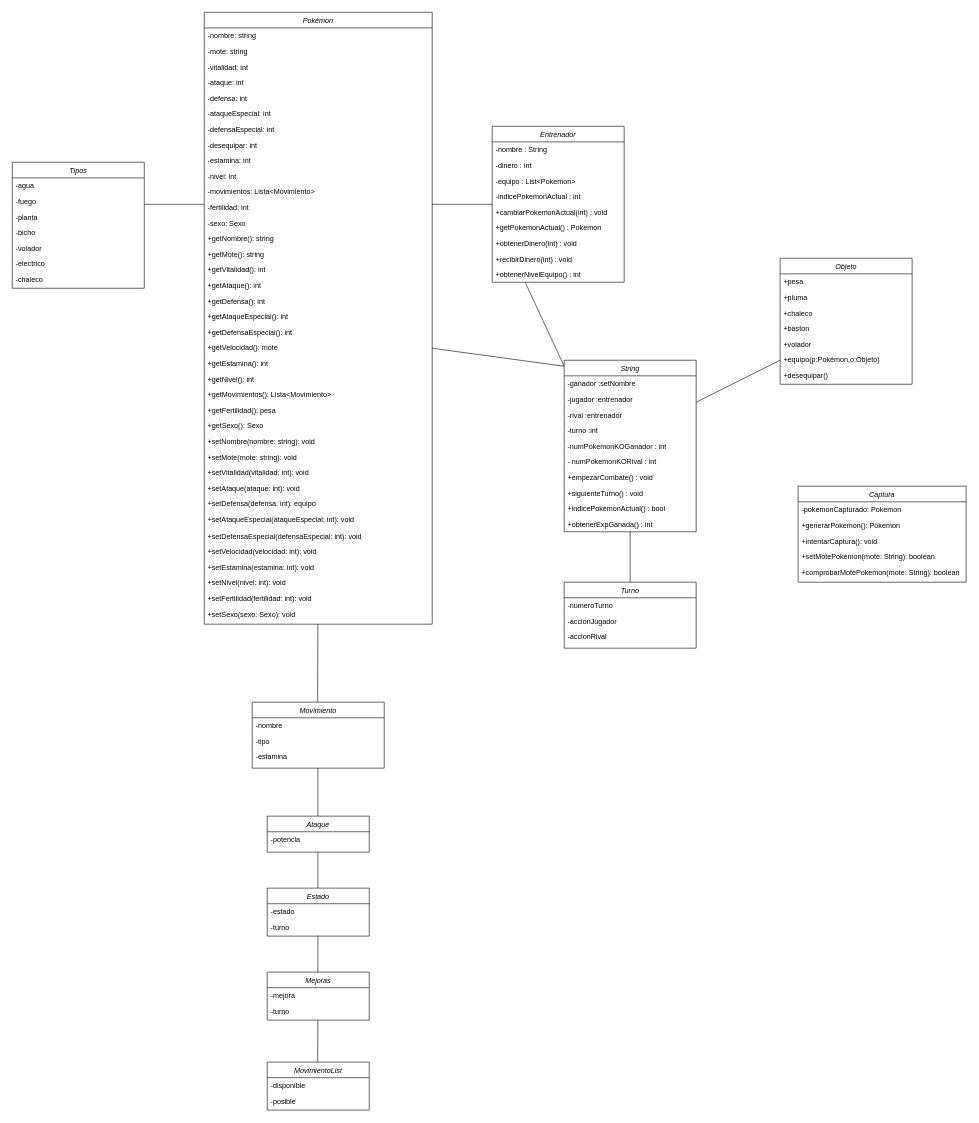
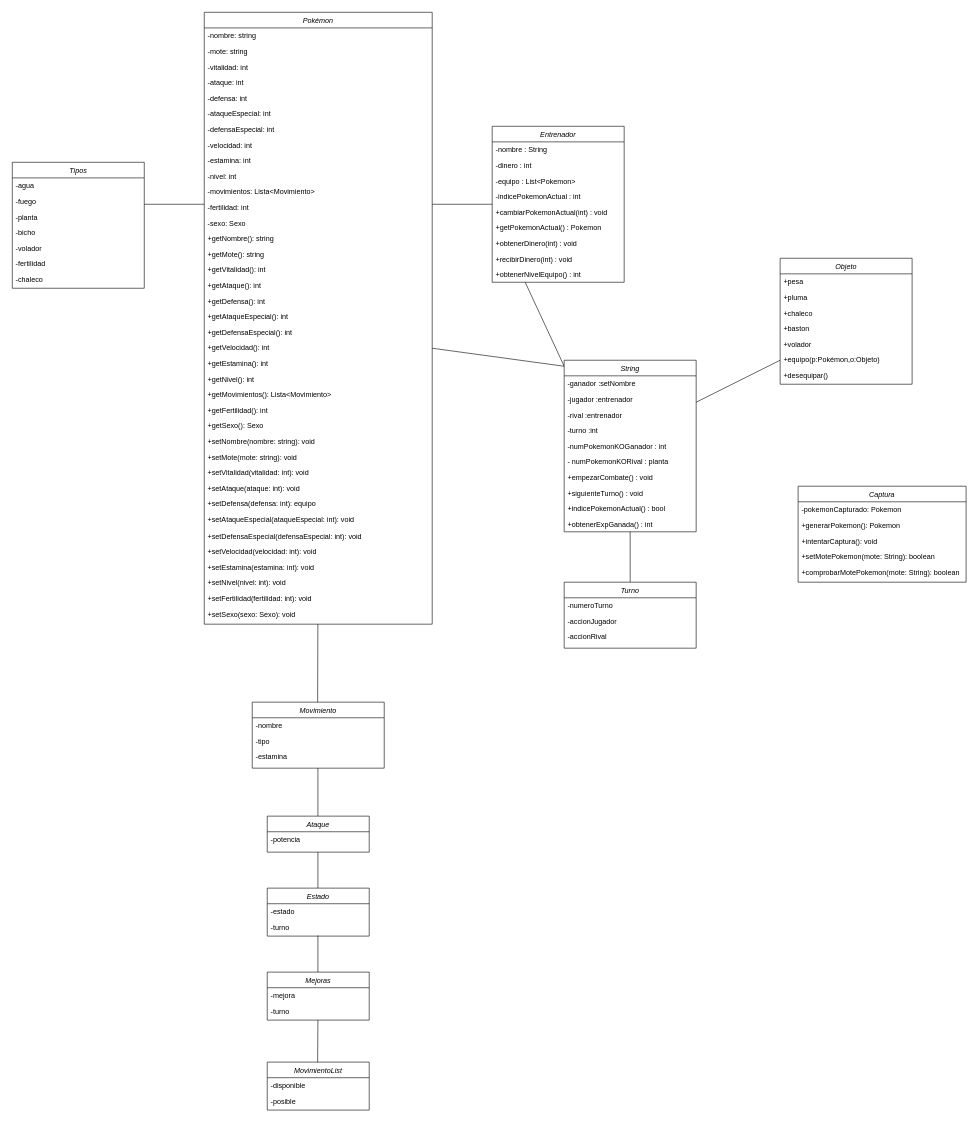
(236, 145) -> (233, 145)
(34, 264) -> (35, 264)
(246, 348) -> (243, 348)
(247, 410) -> (244, 410)
(611, 462) -> (617, 462)
